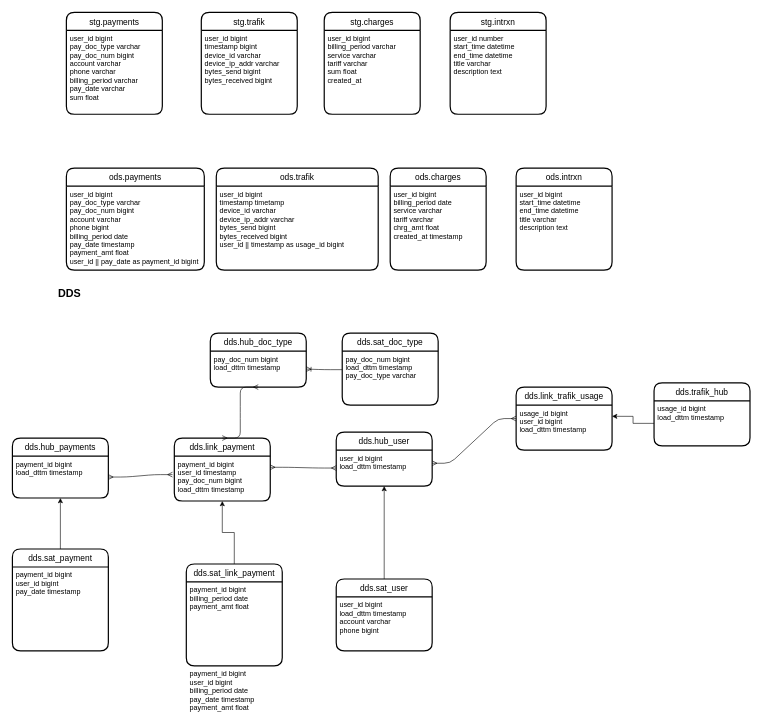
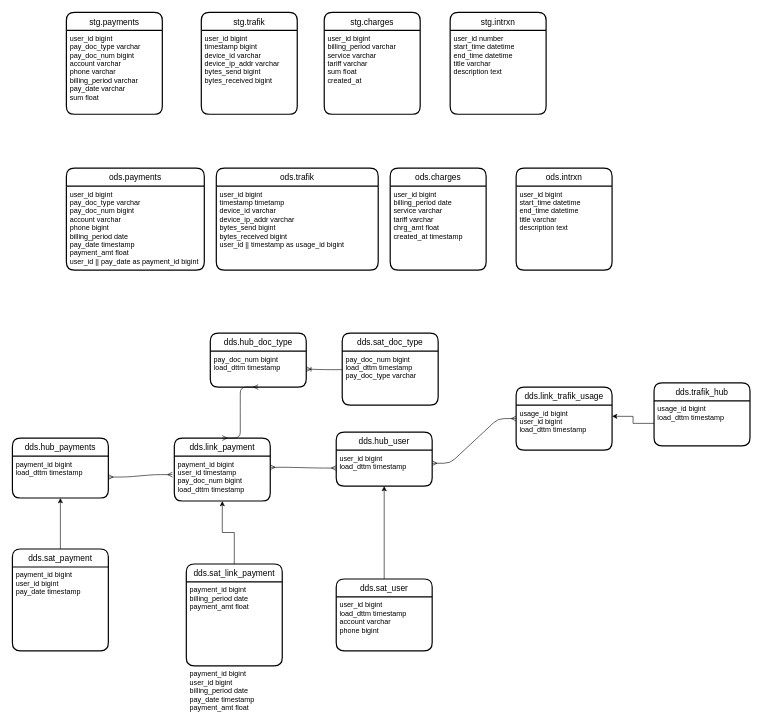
(69, 294) -> none
